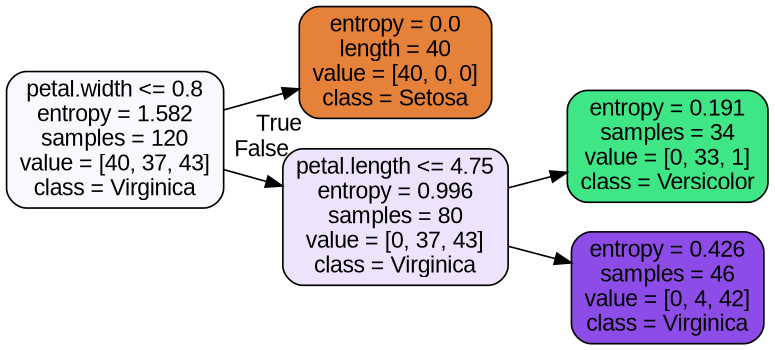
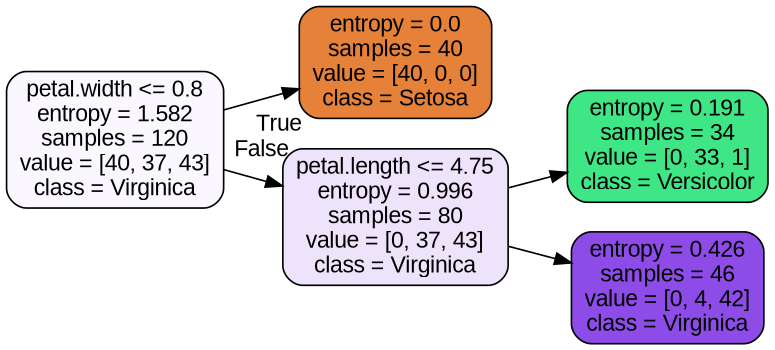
(395, 62) -> (395, 62)
